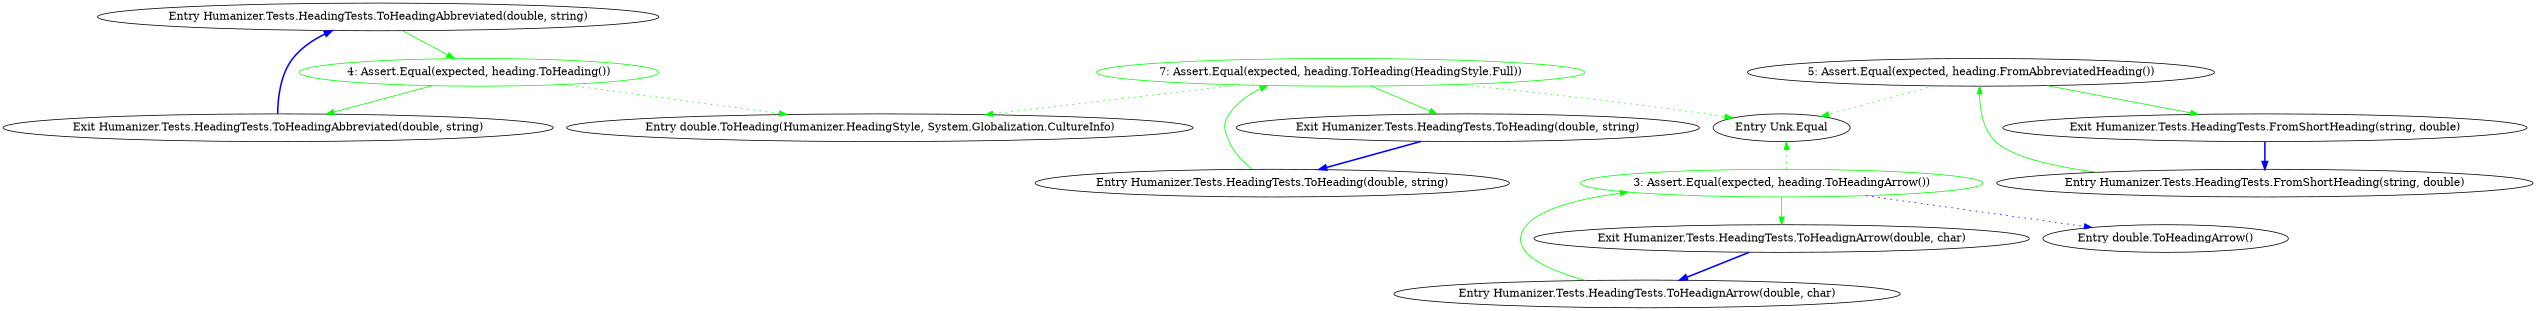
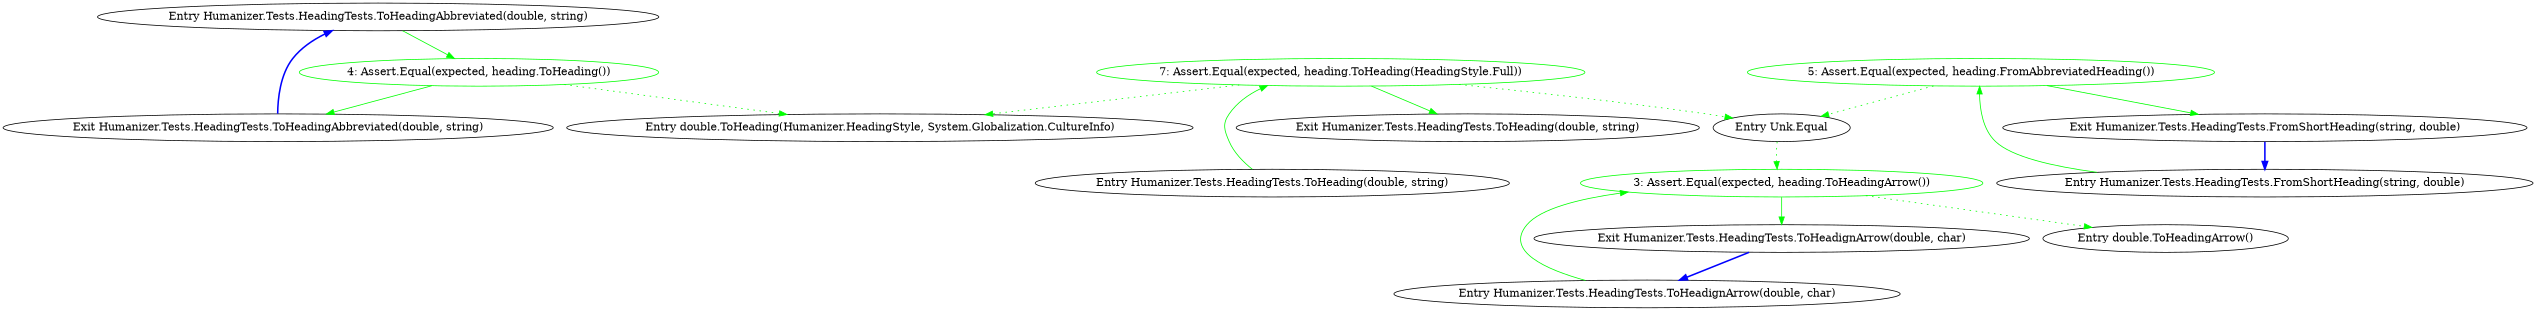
(1981, 72) -> (1981, 72)
(1374, 154) -> none
(1787, 159) -> (1776, 152)
(1975, 211) -> (1975, 211)
